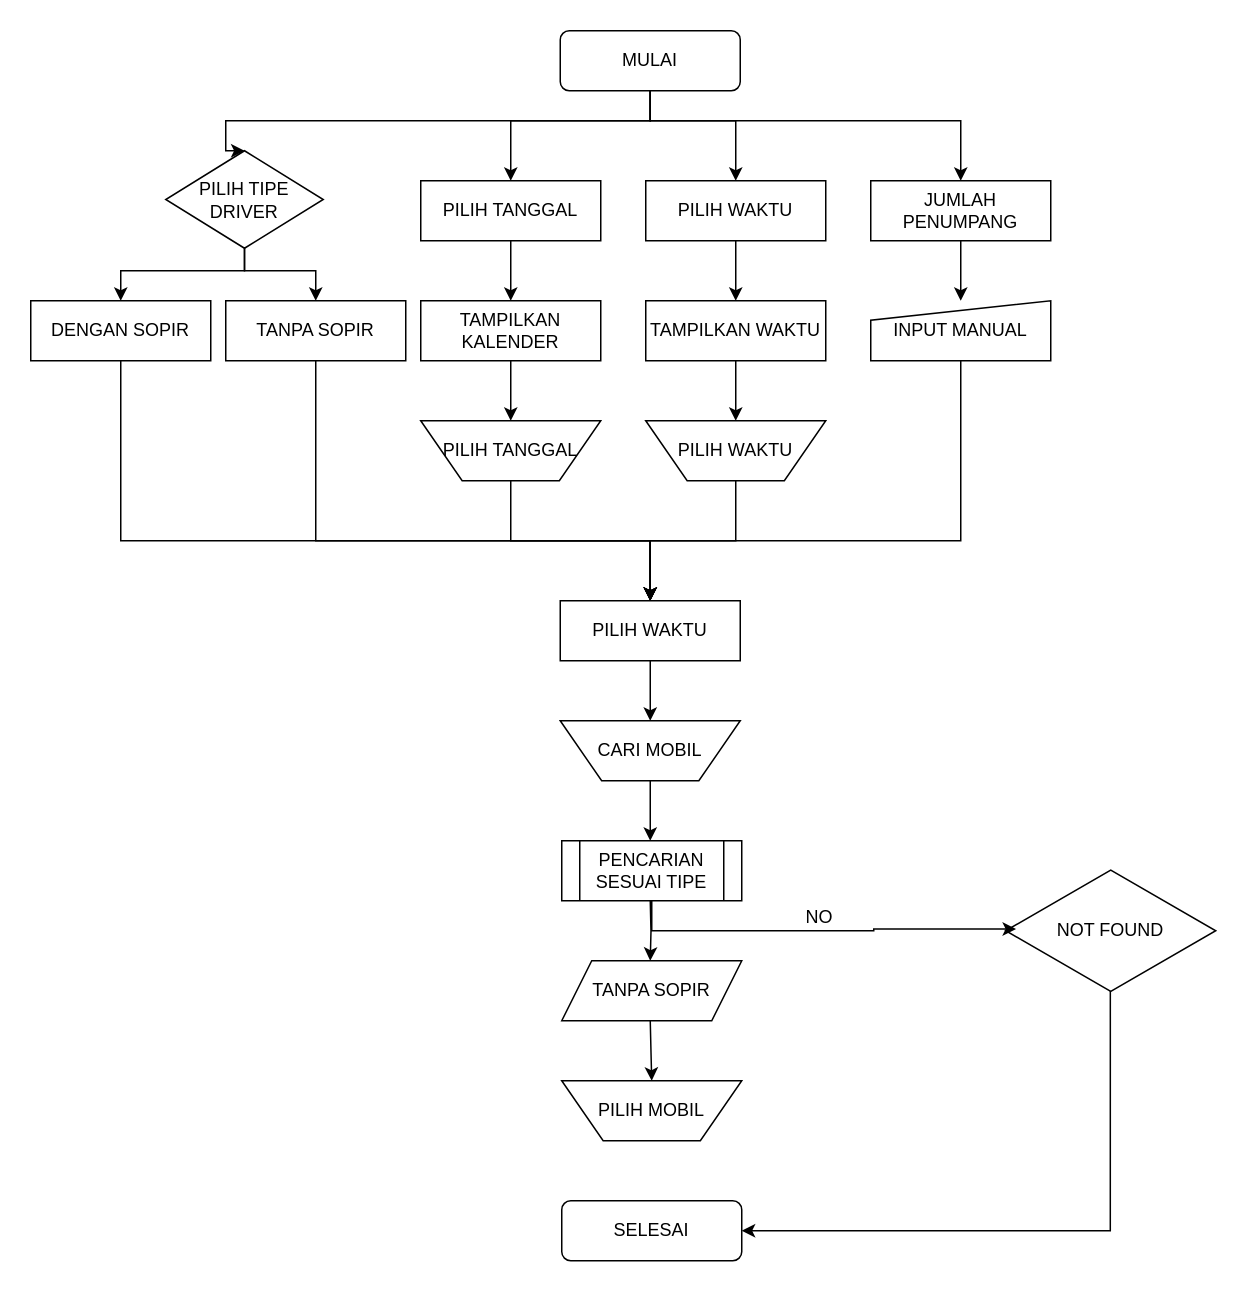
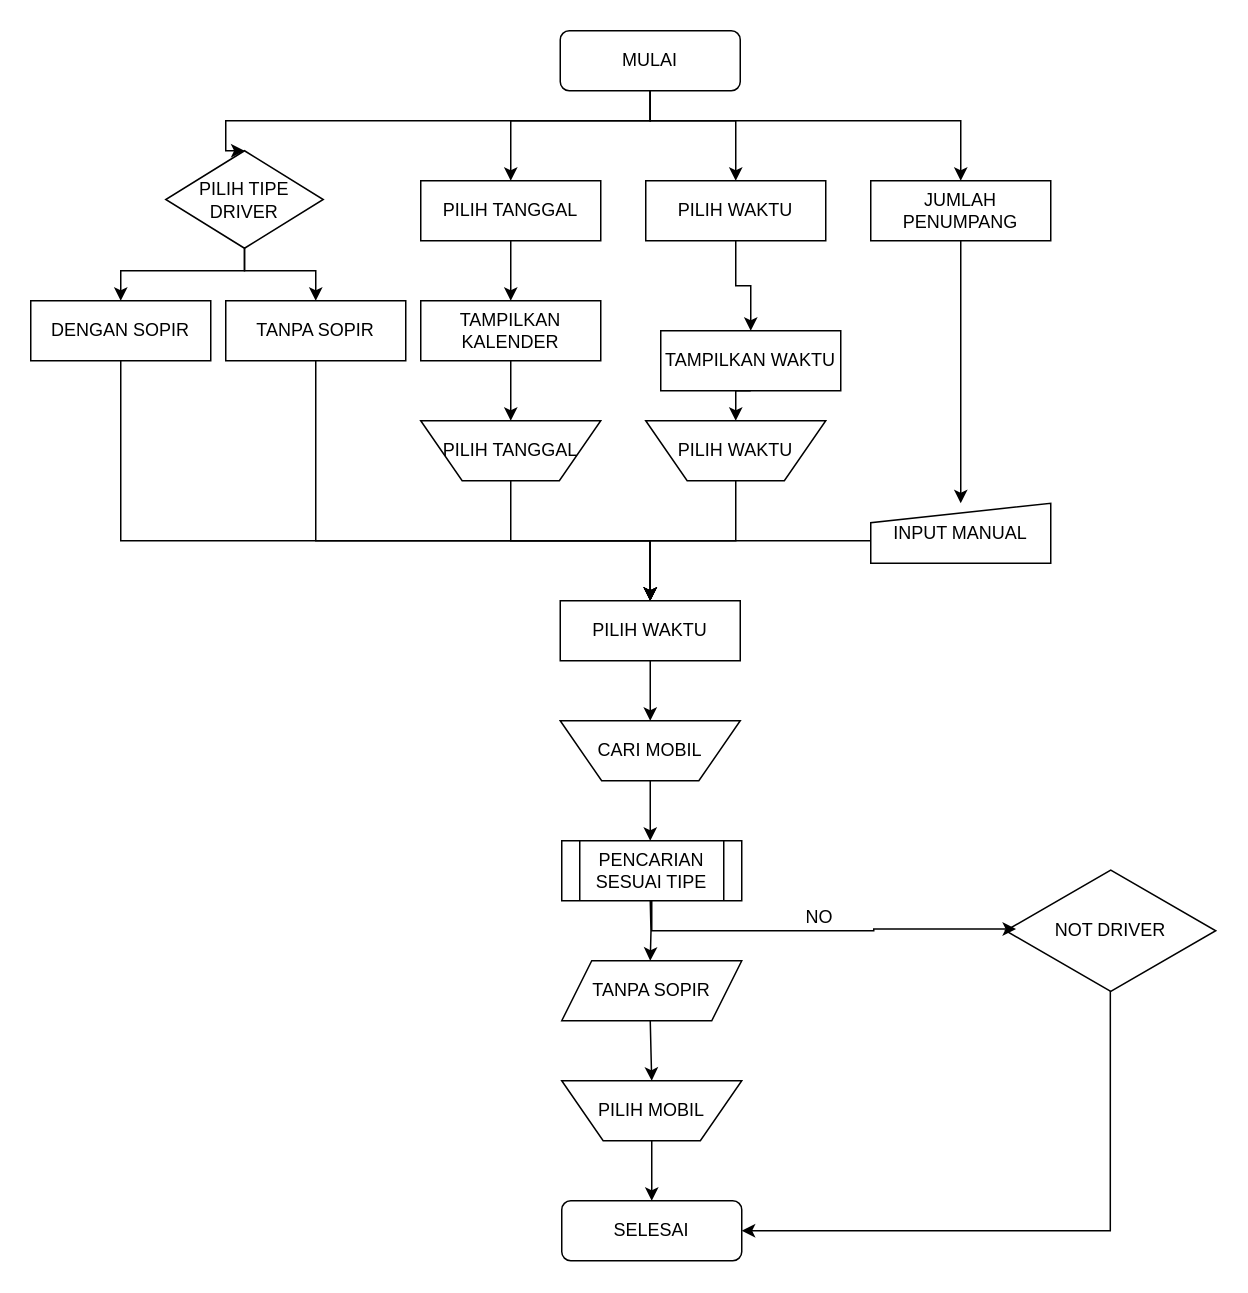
(736, 331) -> (751, 361)
(961, 331) -> (961, 533)
(1111, 931) -> (1111, 931)
none -> (652, 1166)
